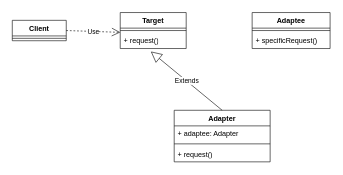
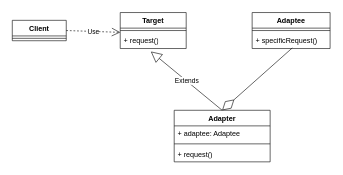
none -> (262, 74)
(211, 134) -> (211, 134)
